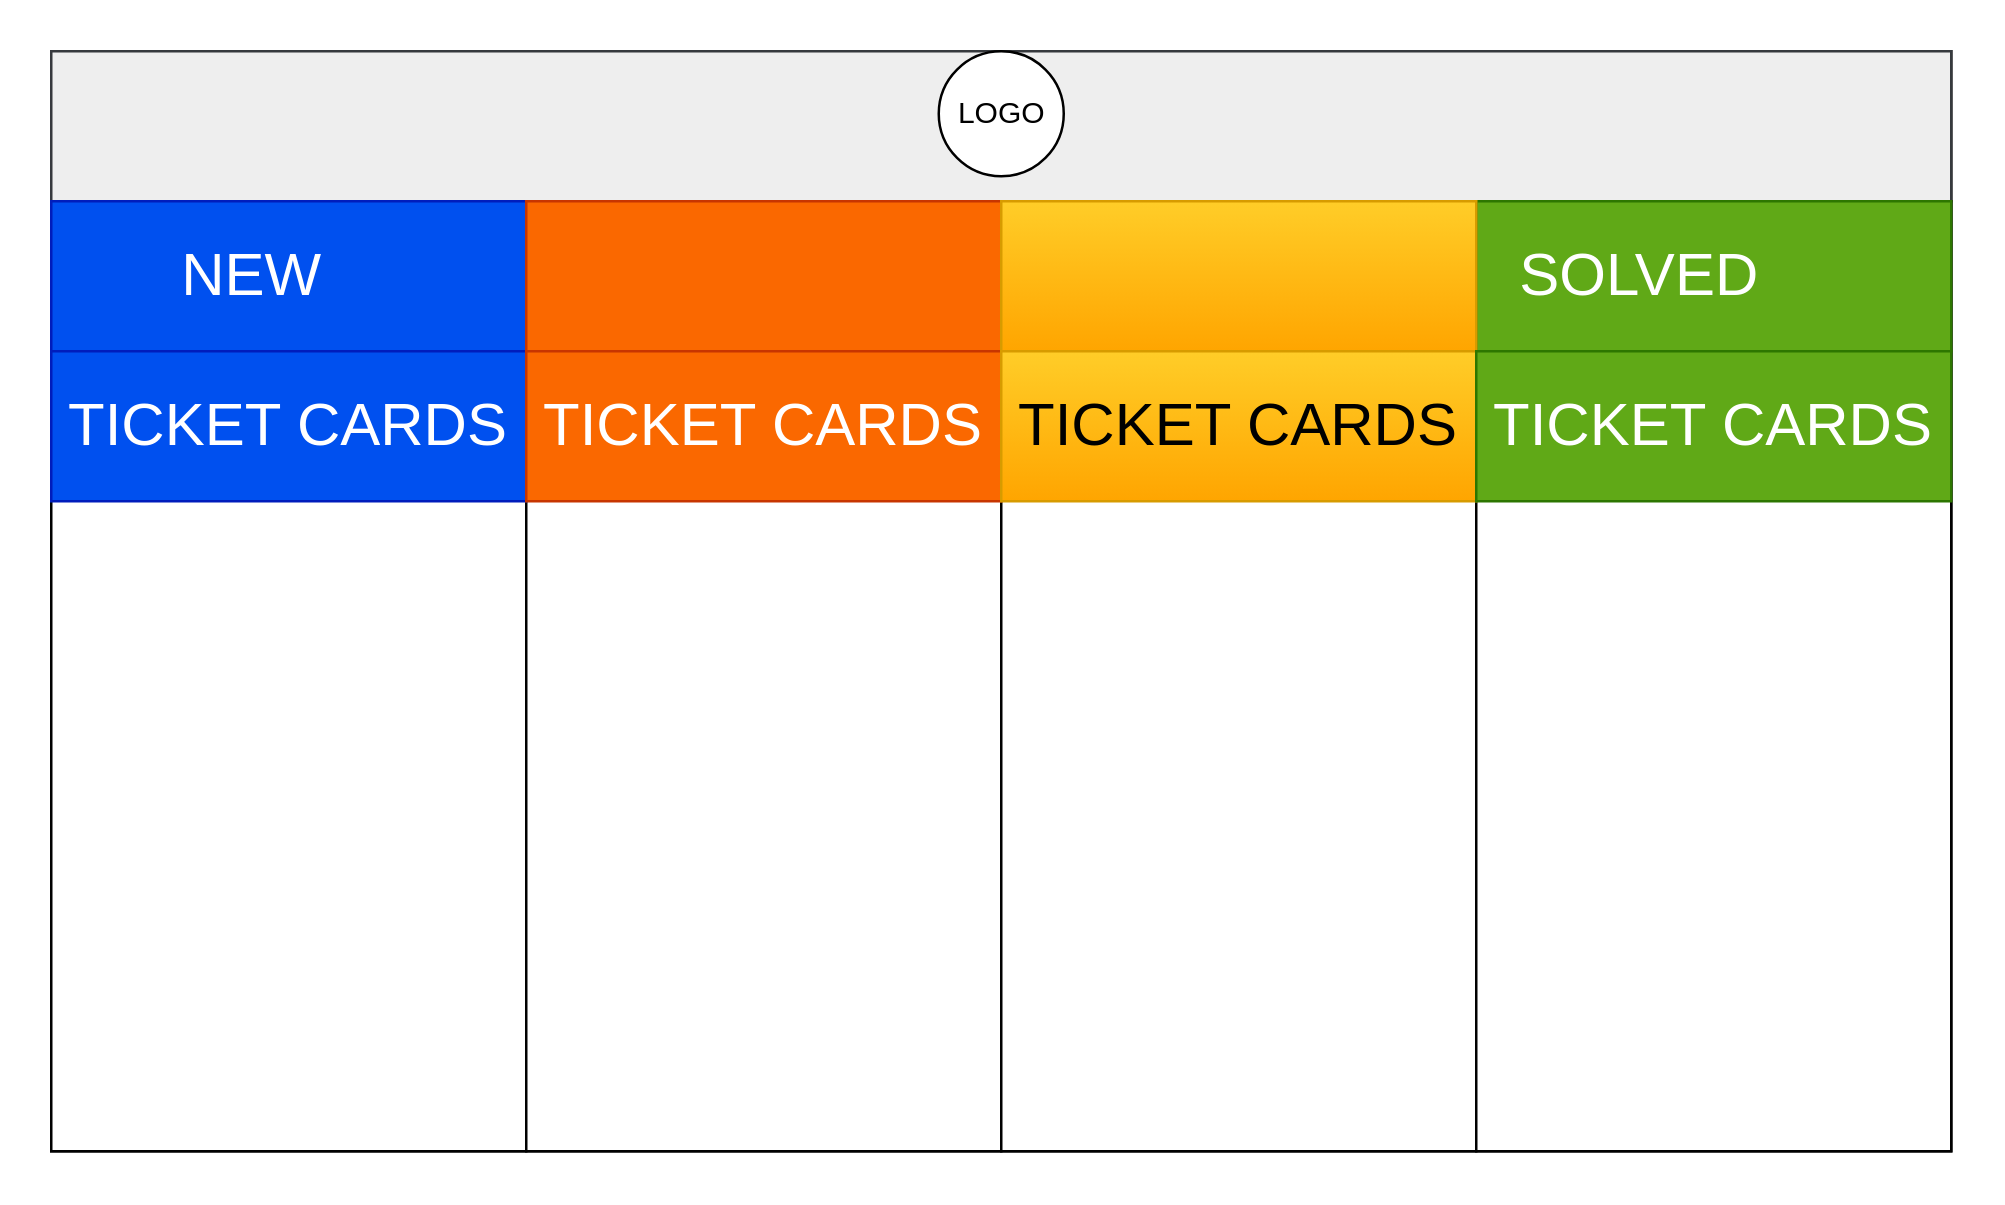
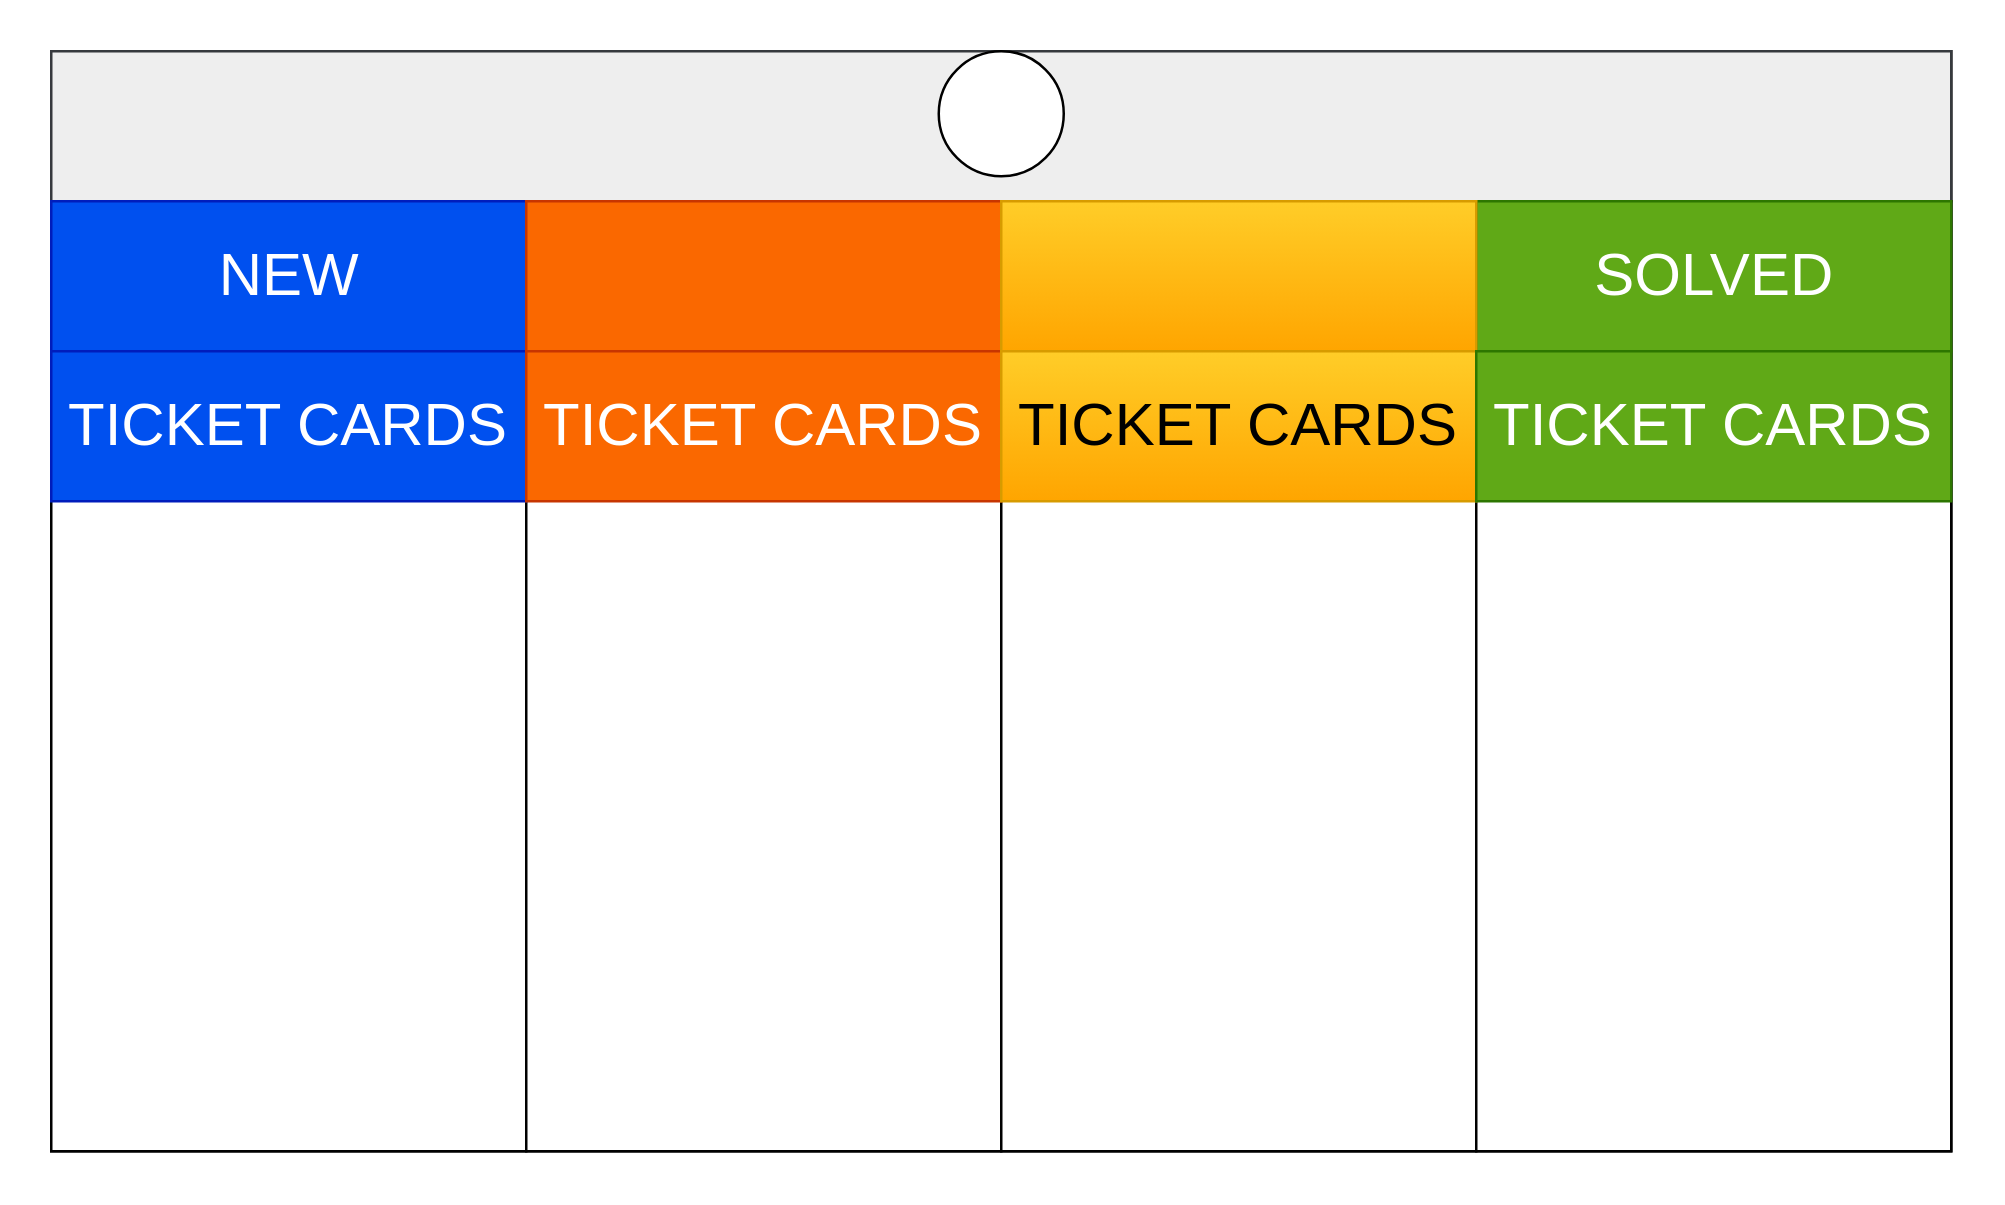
(1001, 114) -> none
(251, 276) -> (289, 276)
(1639, 276) -> (1714, 276)
